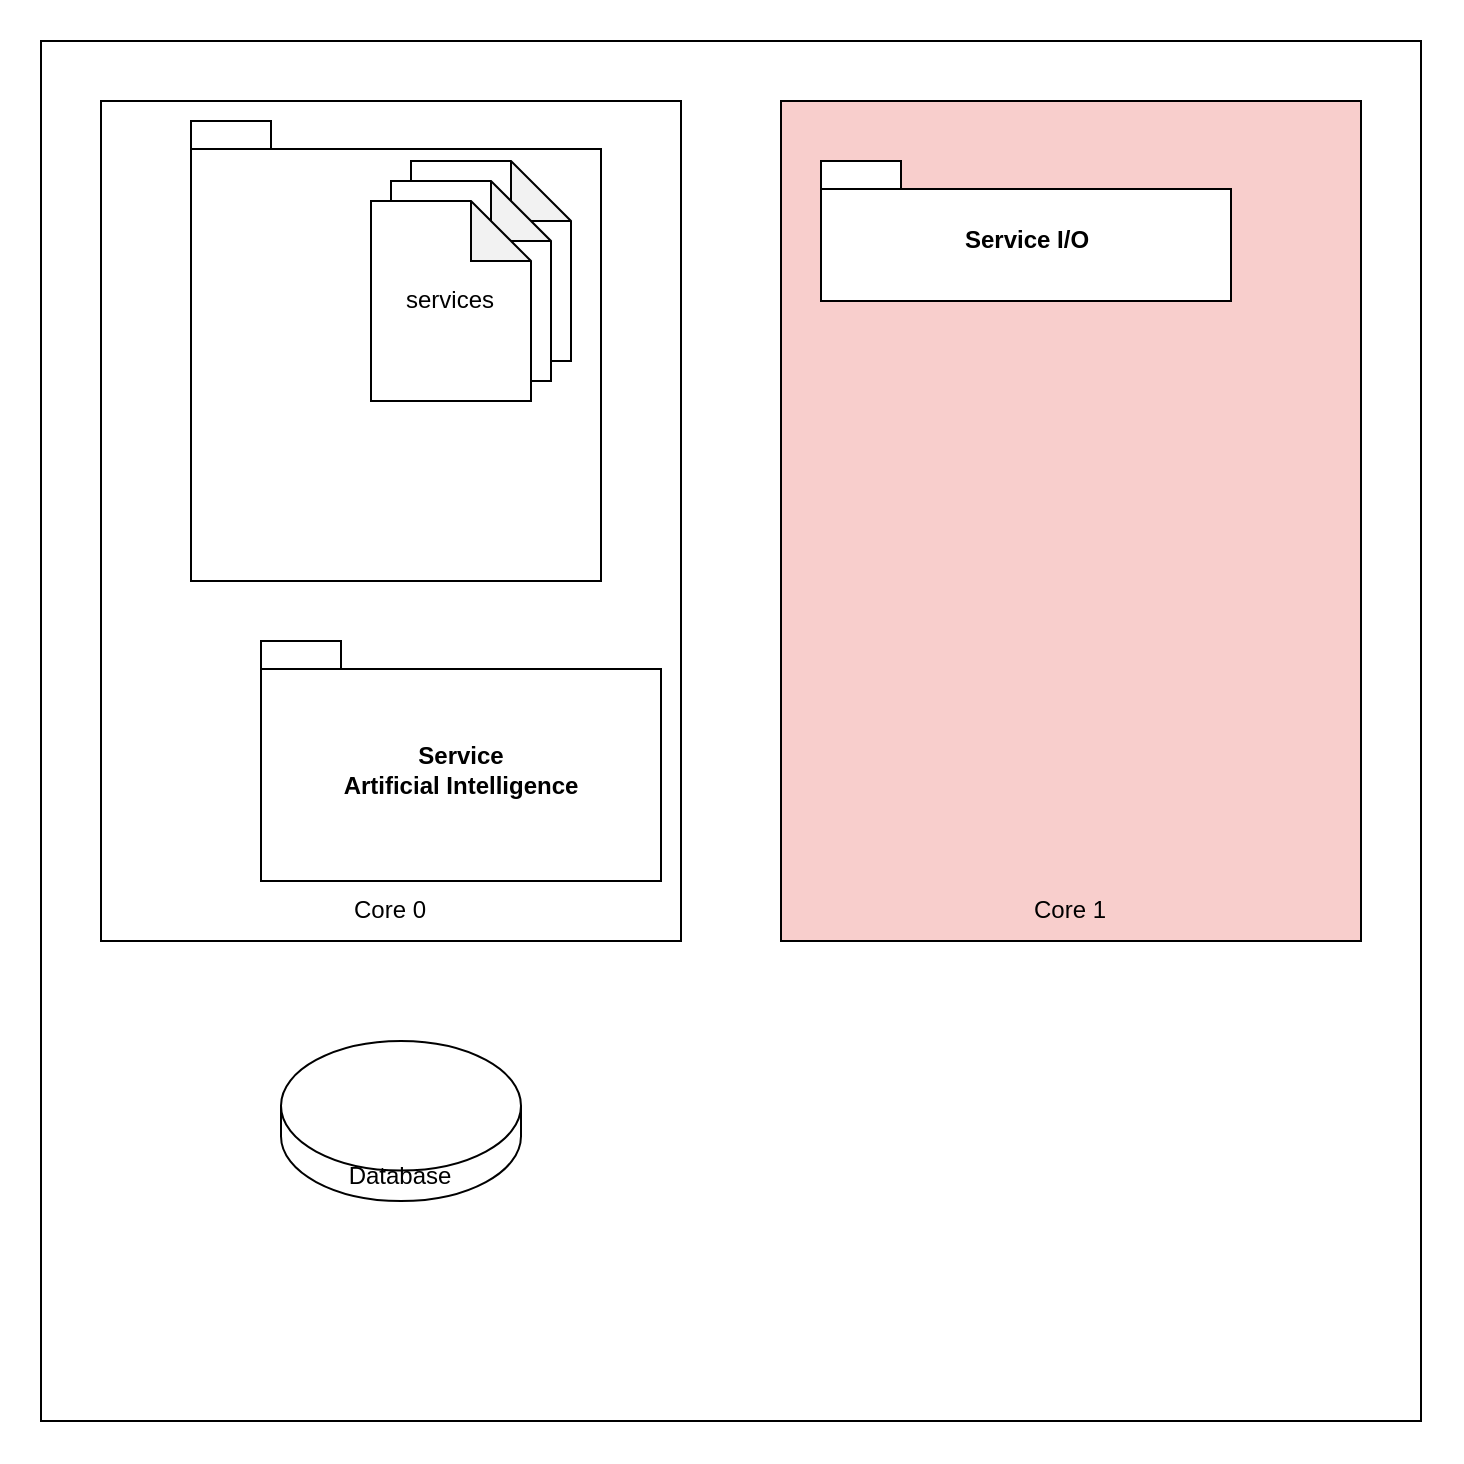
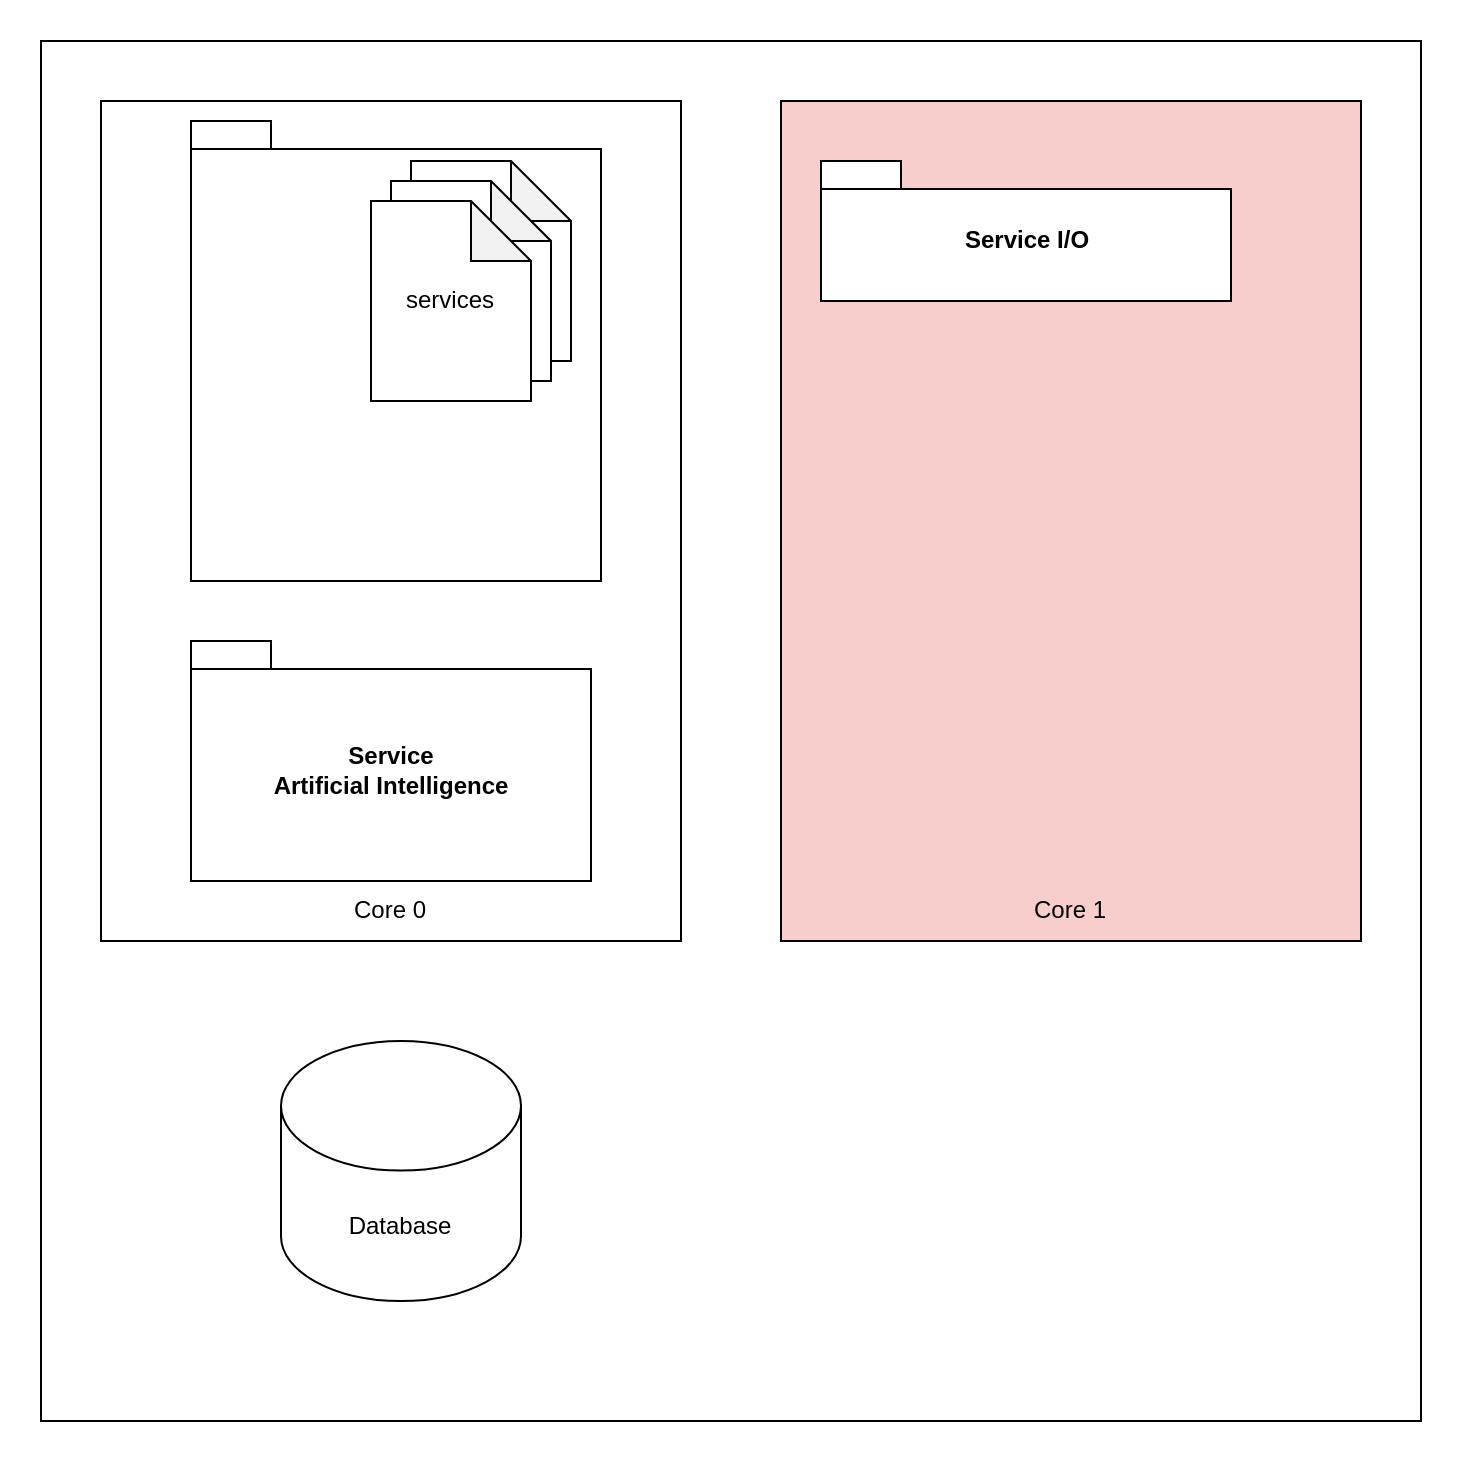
(461, 761) -> (391, 761)
(401, 1121) -> (401, 1171)
